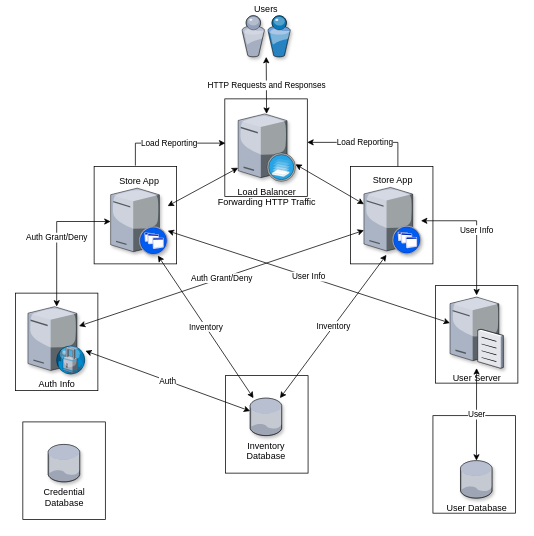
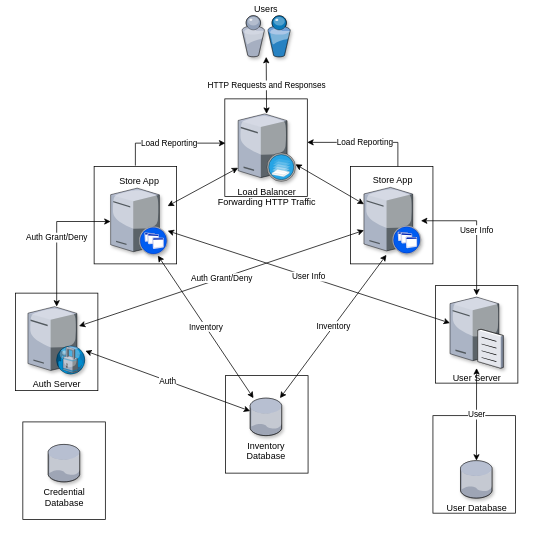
(57, 385) -> (57, 385)
